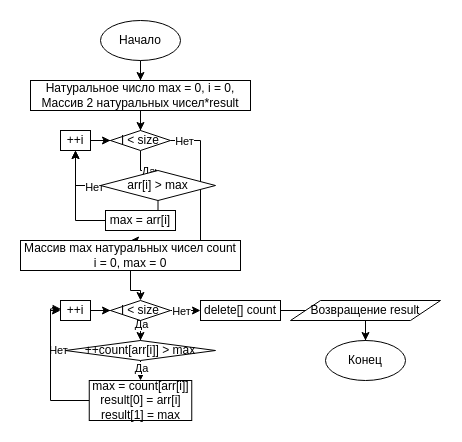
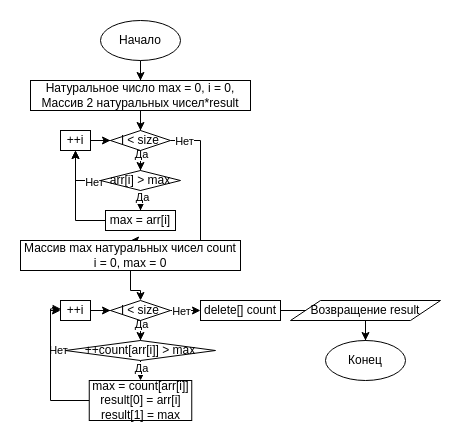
(158, 186) -> (141, 181)
